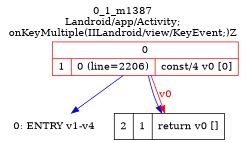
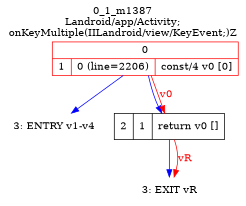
(54, 127) -> (54, 127)
none -> (169, 190)
